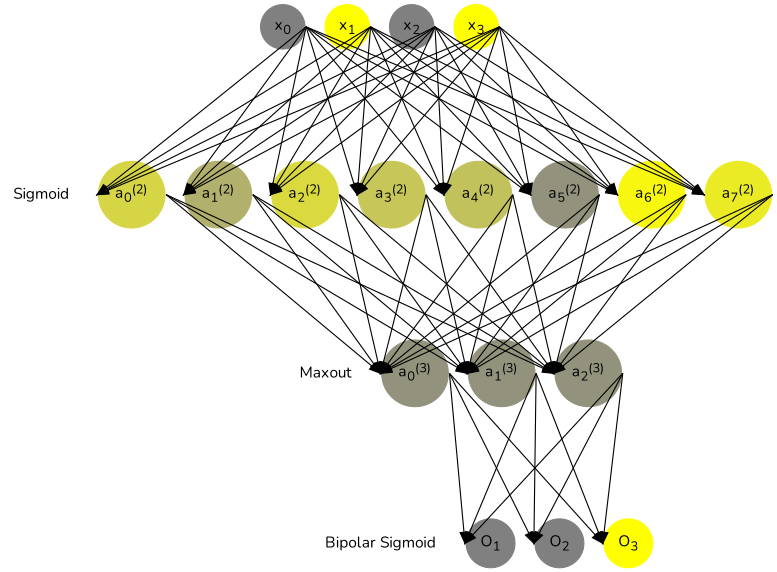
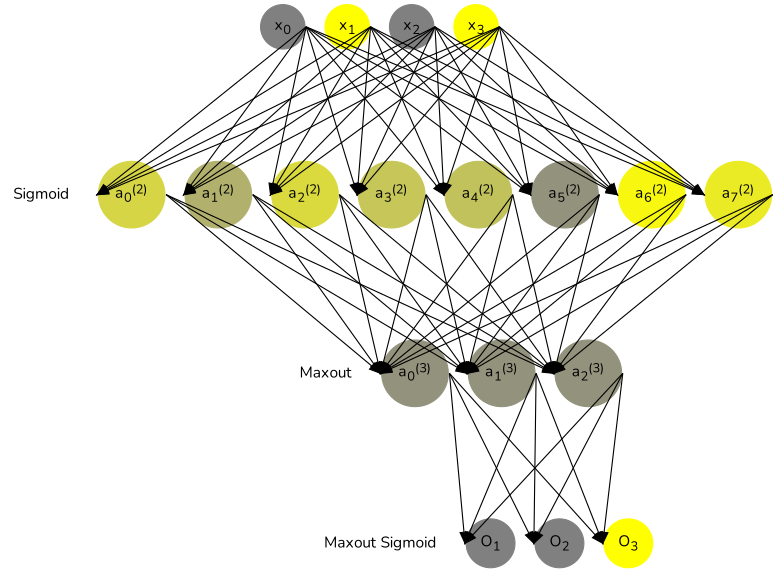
(381, 543) -> (381, 543)
